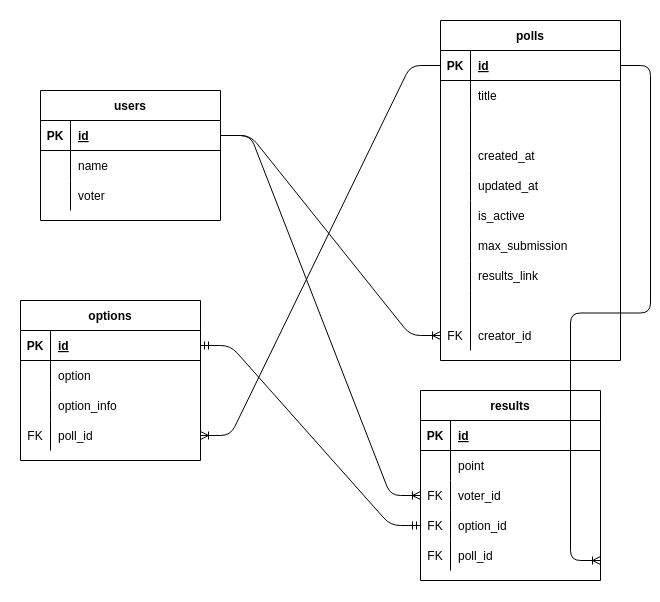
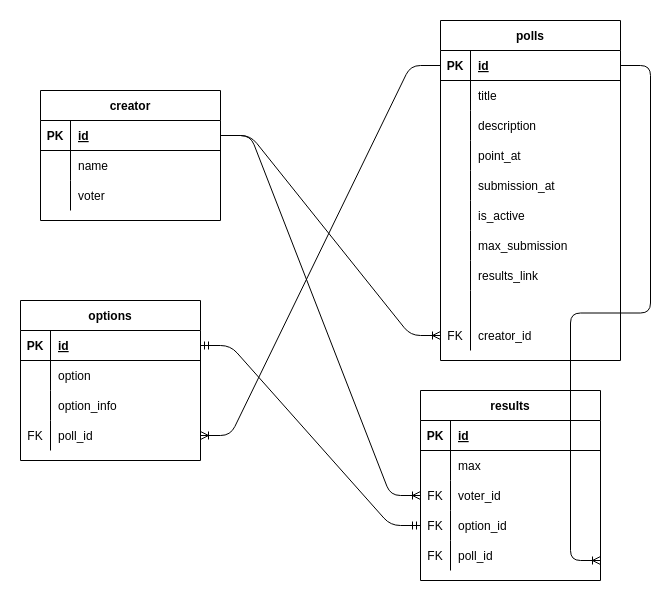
(130, 106) -> (130, 106)
none -> (546, 126)
(512, 156) -> (503, 156)
(512, 186) -> (519, 186)
(473, 466) -> (468, 466)
